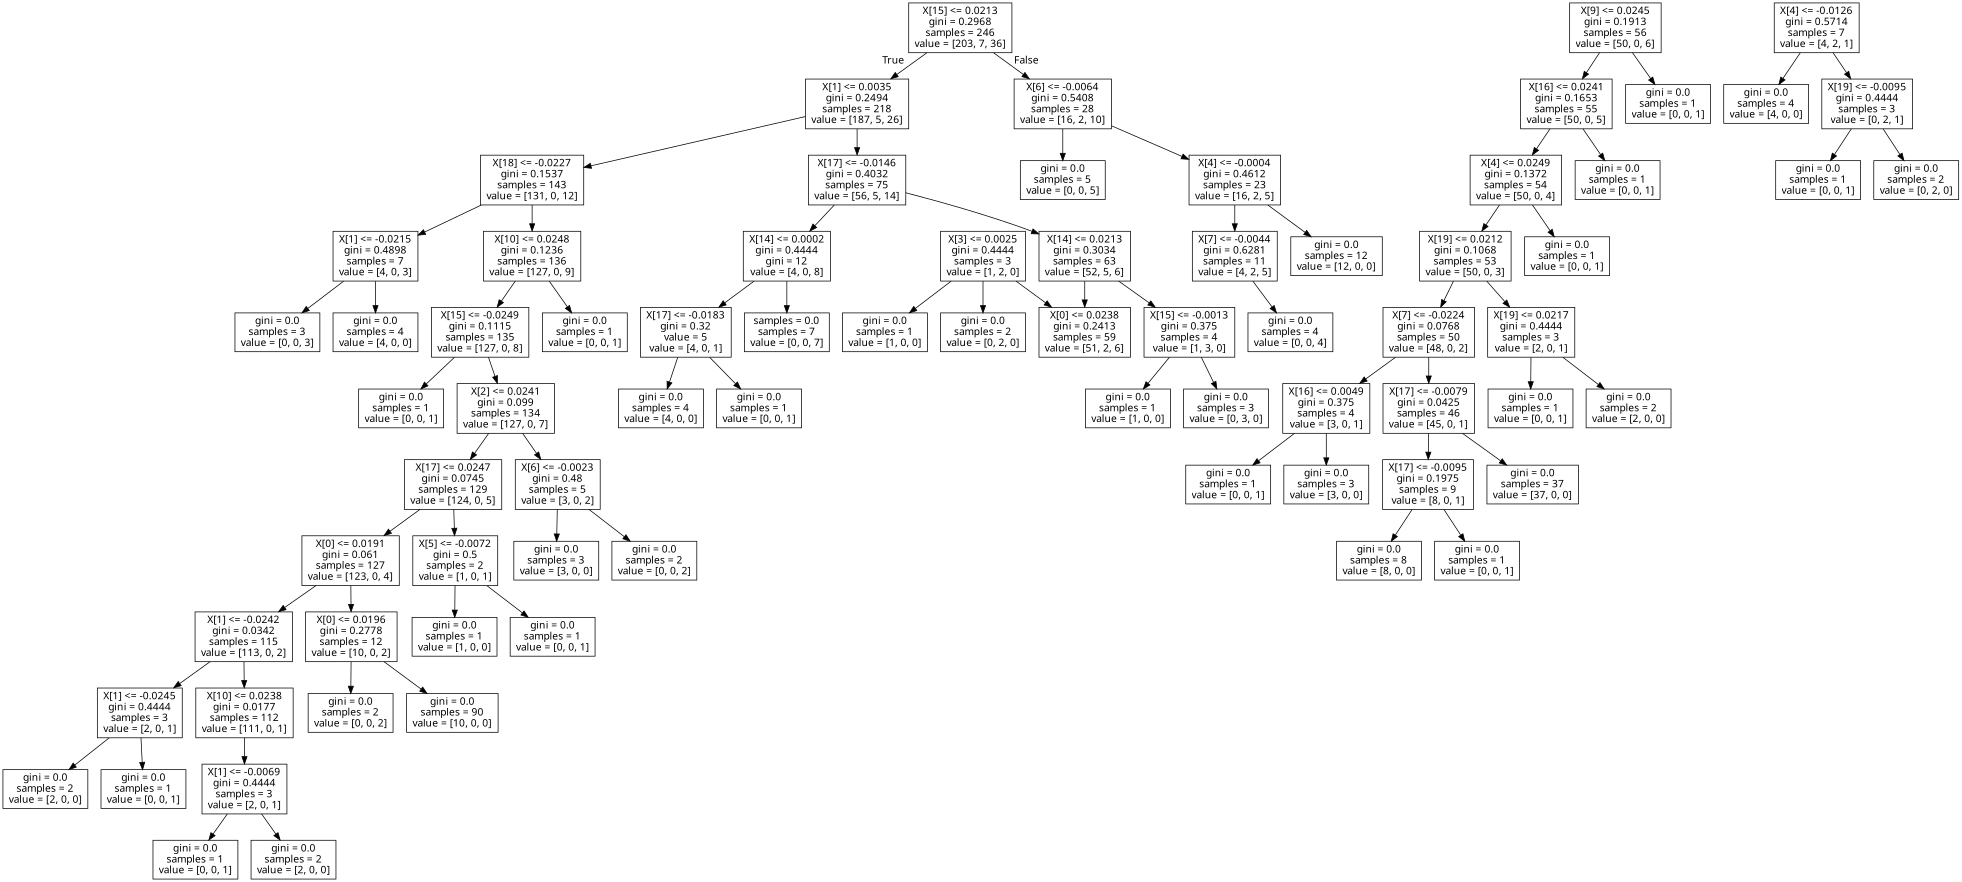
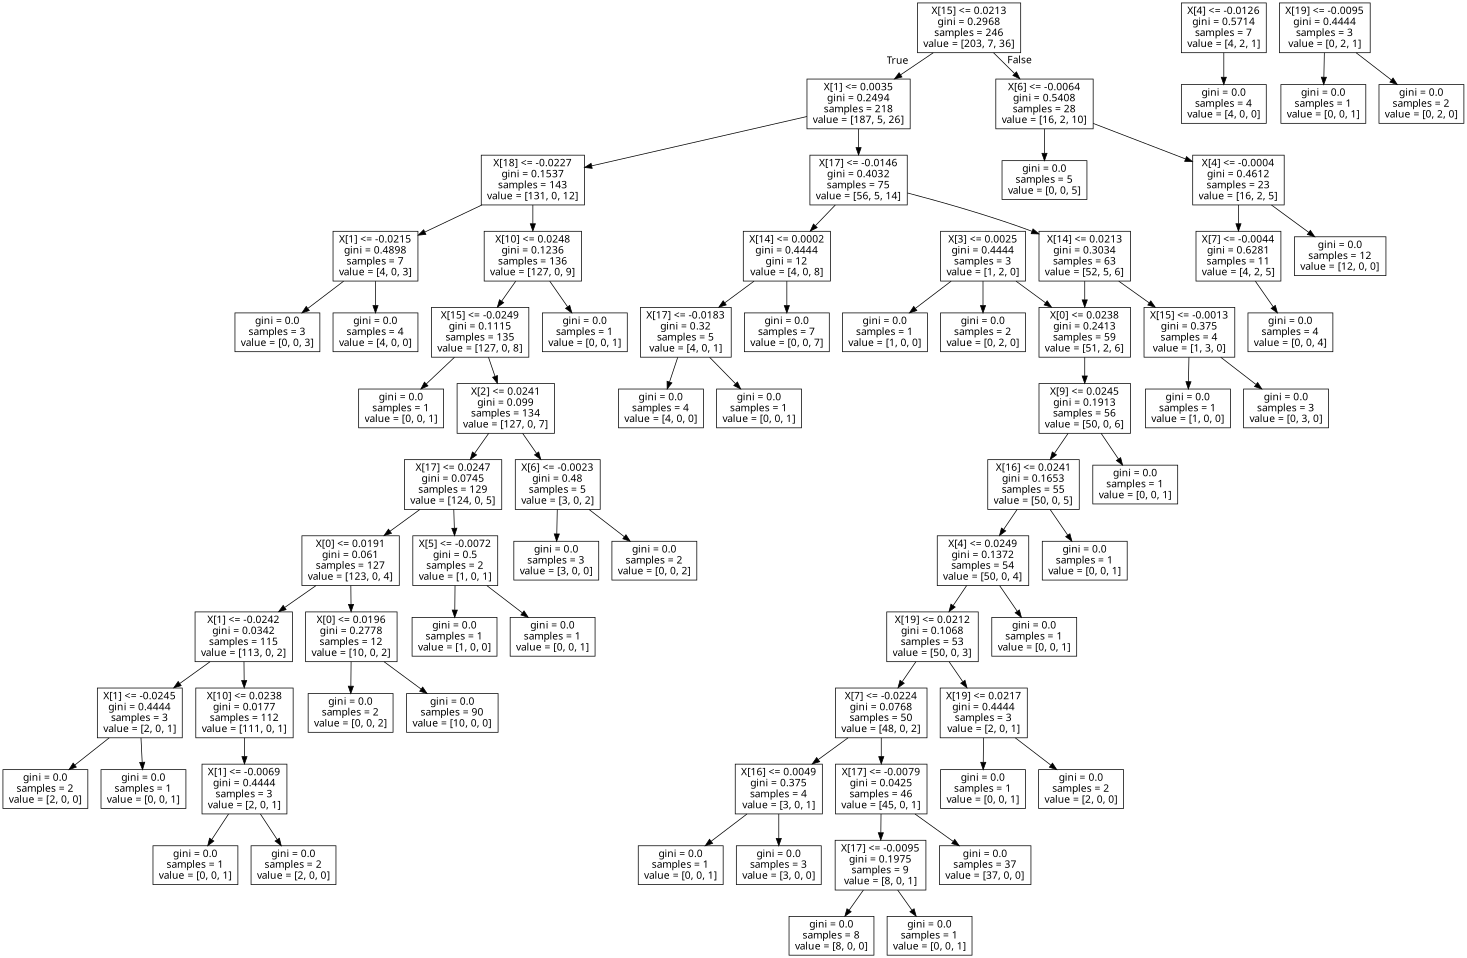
(1840, 63) -> none
(686, 332) -> (686, 332)
(787, 332) -> (787, 332)
none -> (1085, 367)
